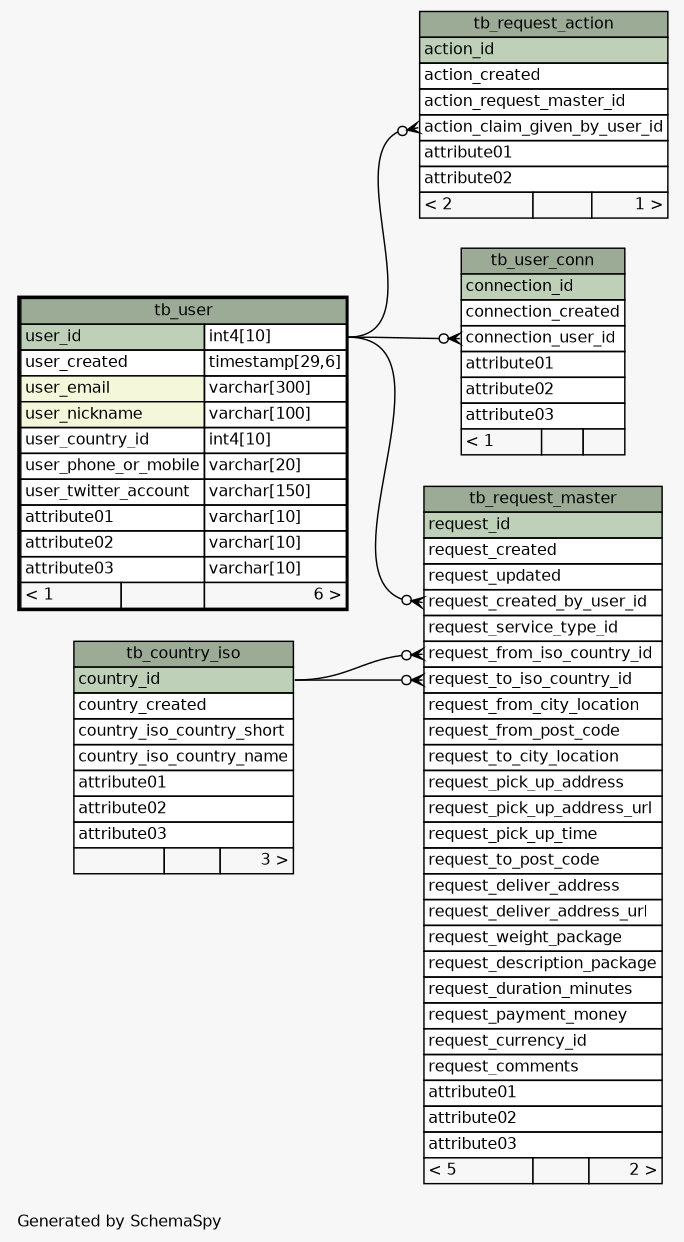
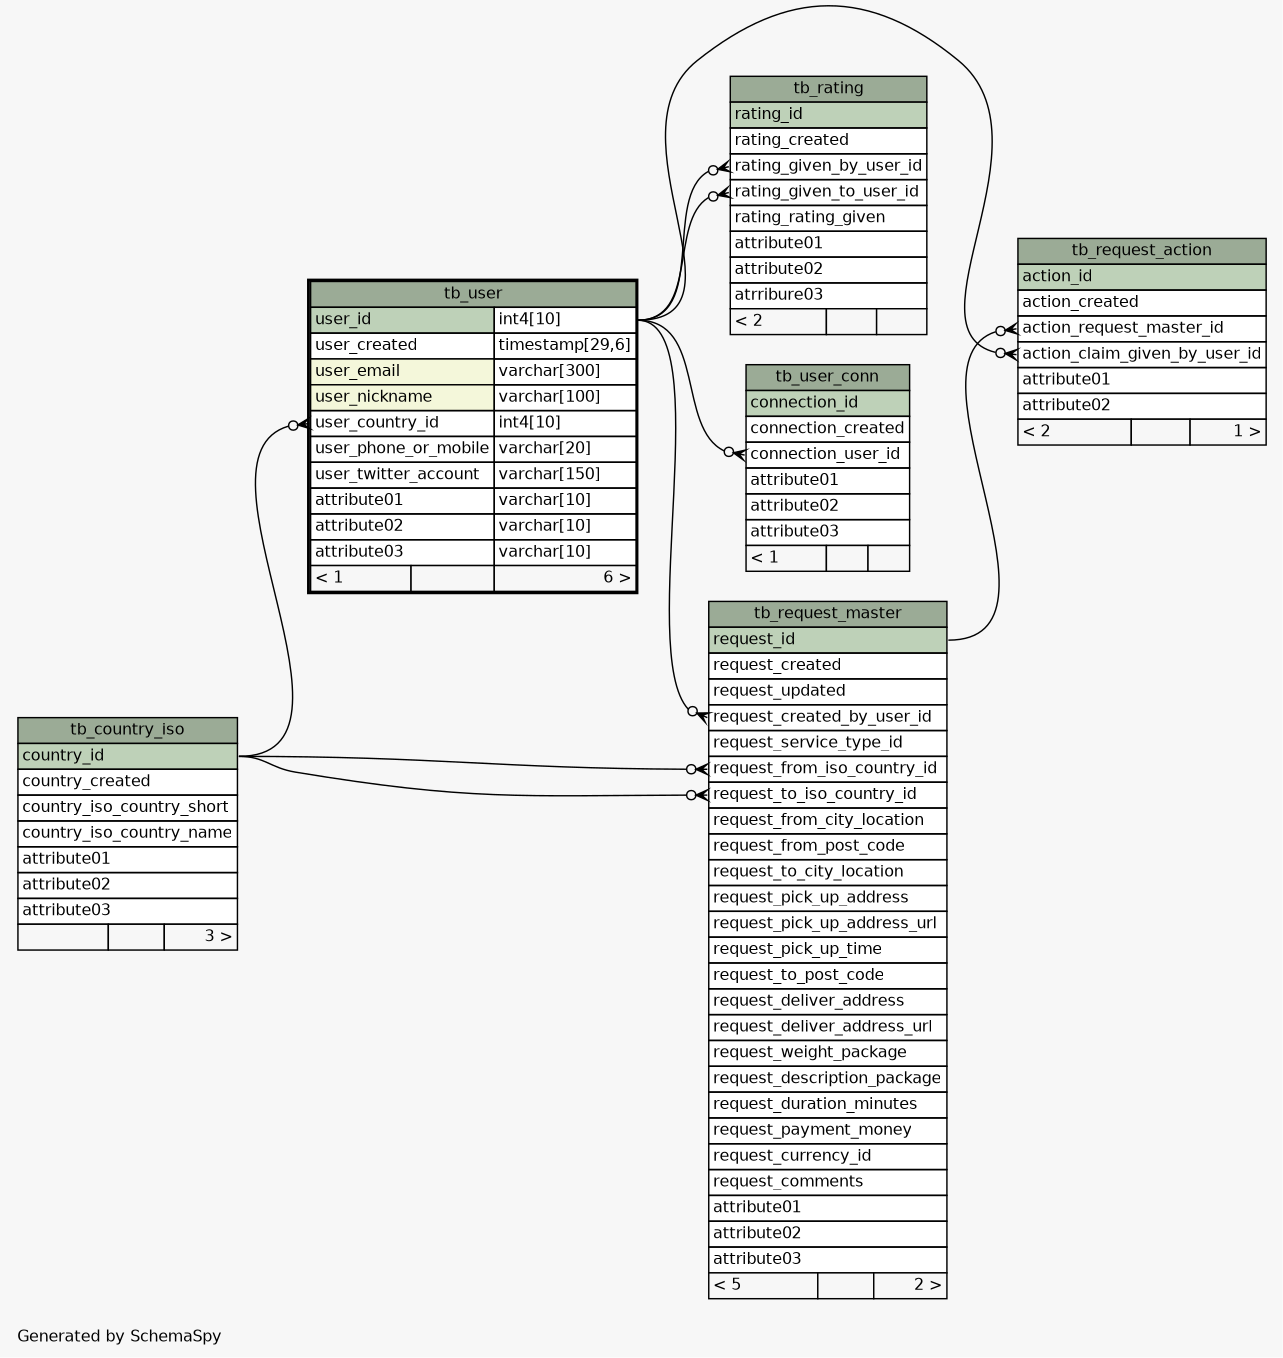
none -> (828, 205)
none -> (985, 495)
none -> (276, 600)
